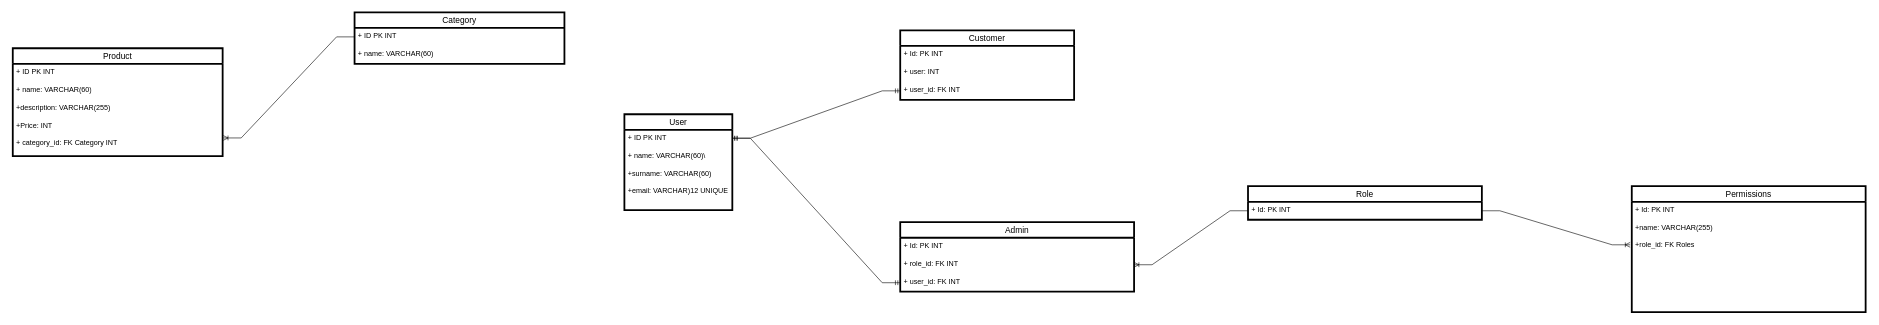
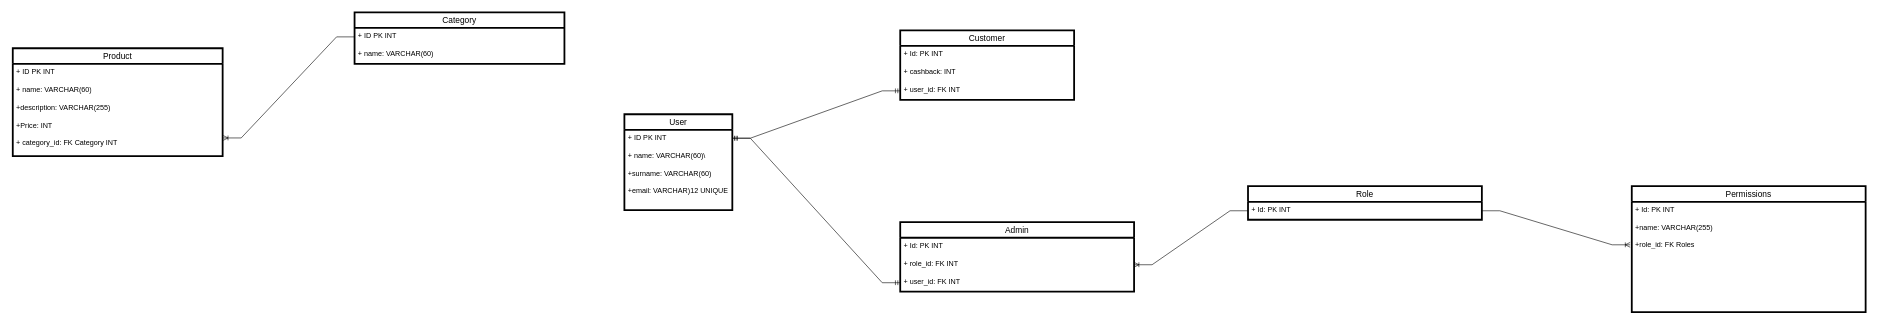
(923, 72) -> (931, 72)
